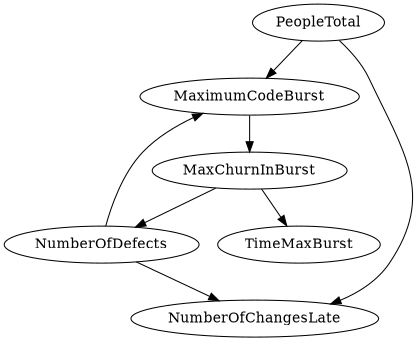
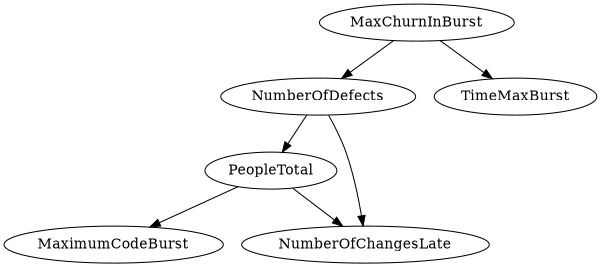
(250, 129) -> none
(136, 161) -> (297, 129)
